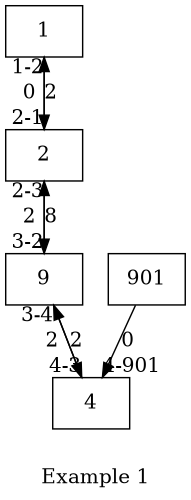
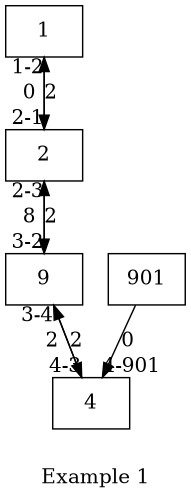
(30, 217) -> (30, 217)
(51, 217) -> (51, 217)
